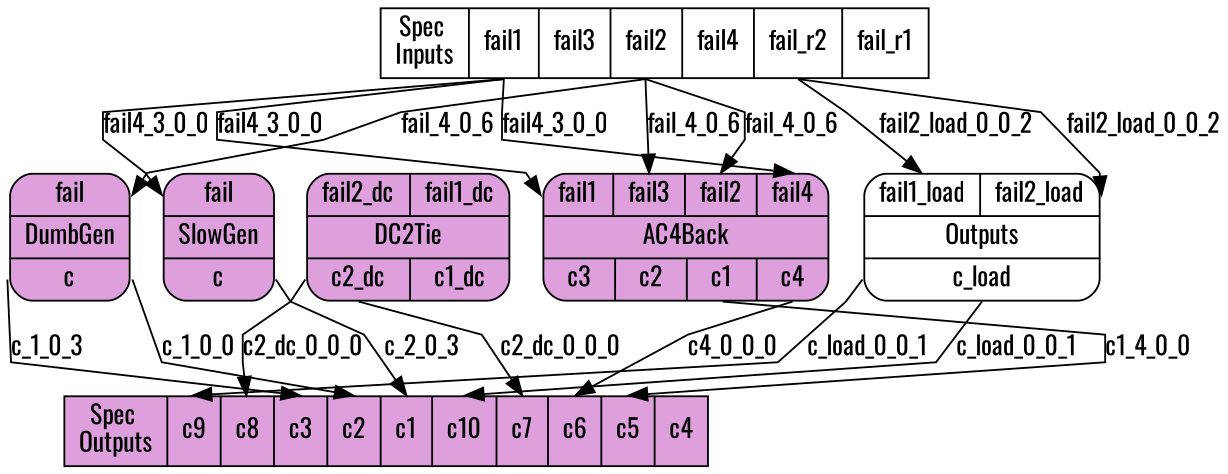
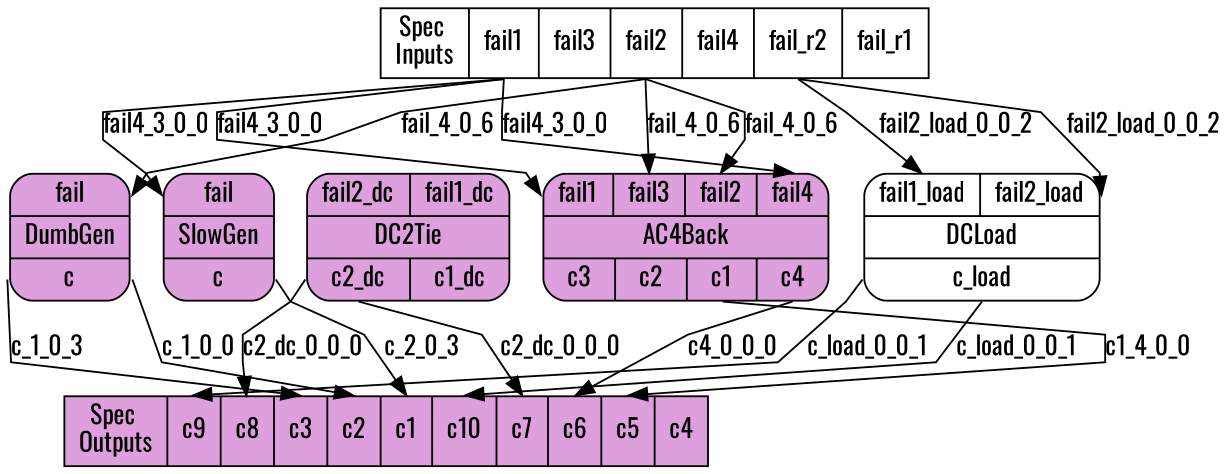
(982, 236) -> (982, 236)
